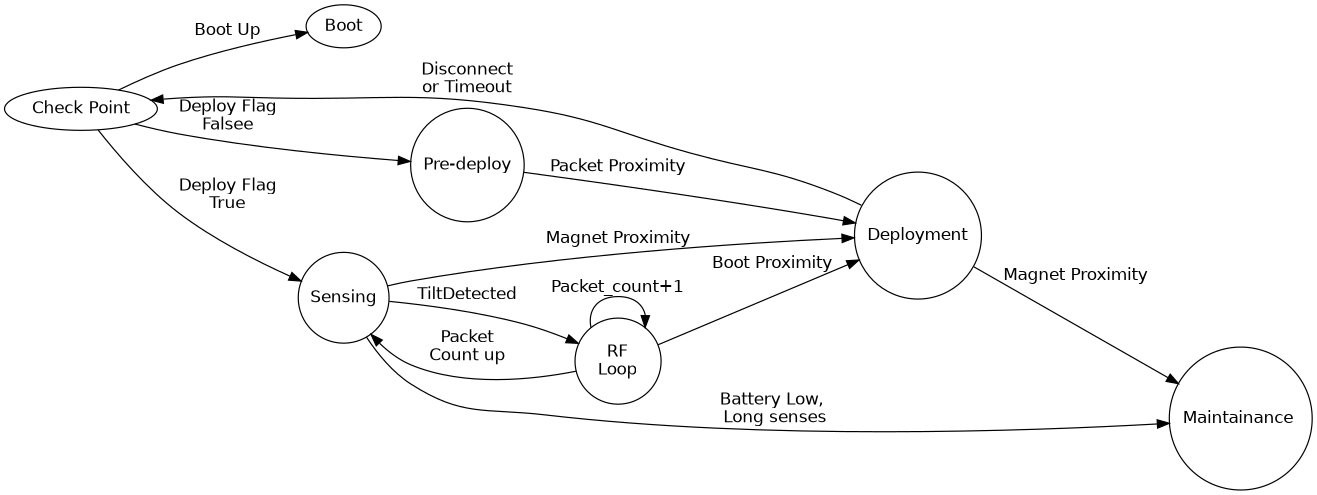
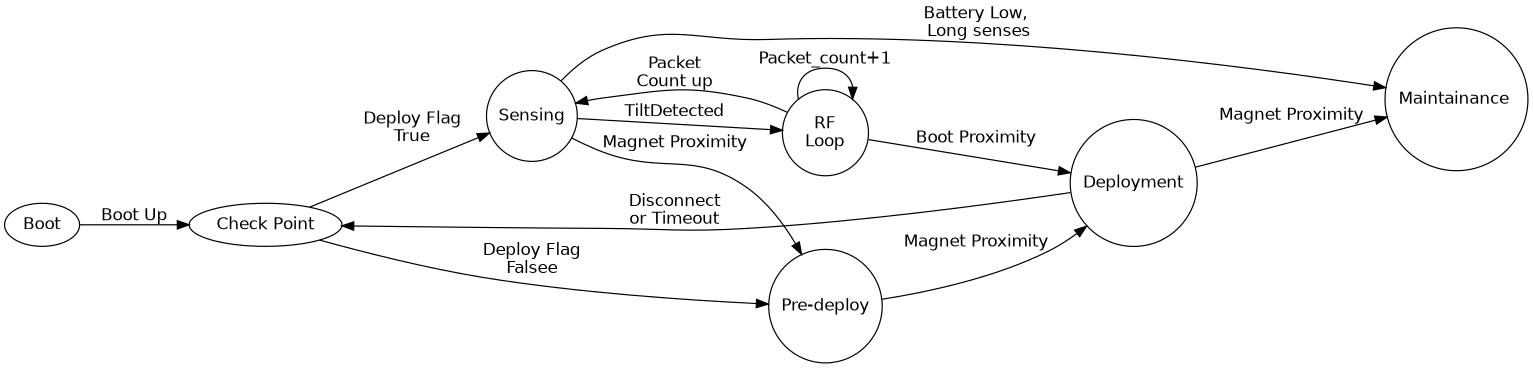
(205, 56) -> (128, 225)
(618, 167) -> (976, 242)
(614, 255) -> (697, 166)
